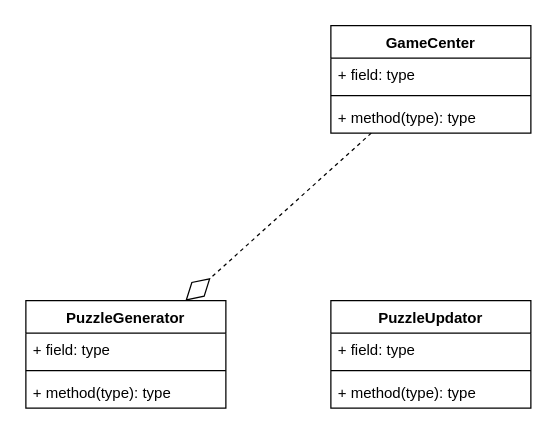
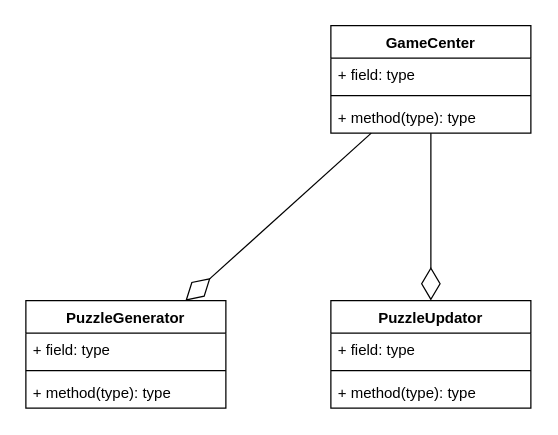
none -> (431, 202)
(289, 207) -> (289, 207)
